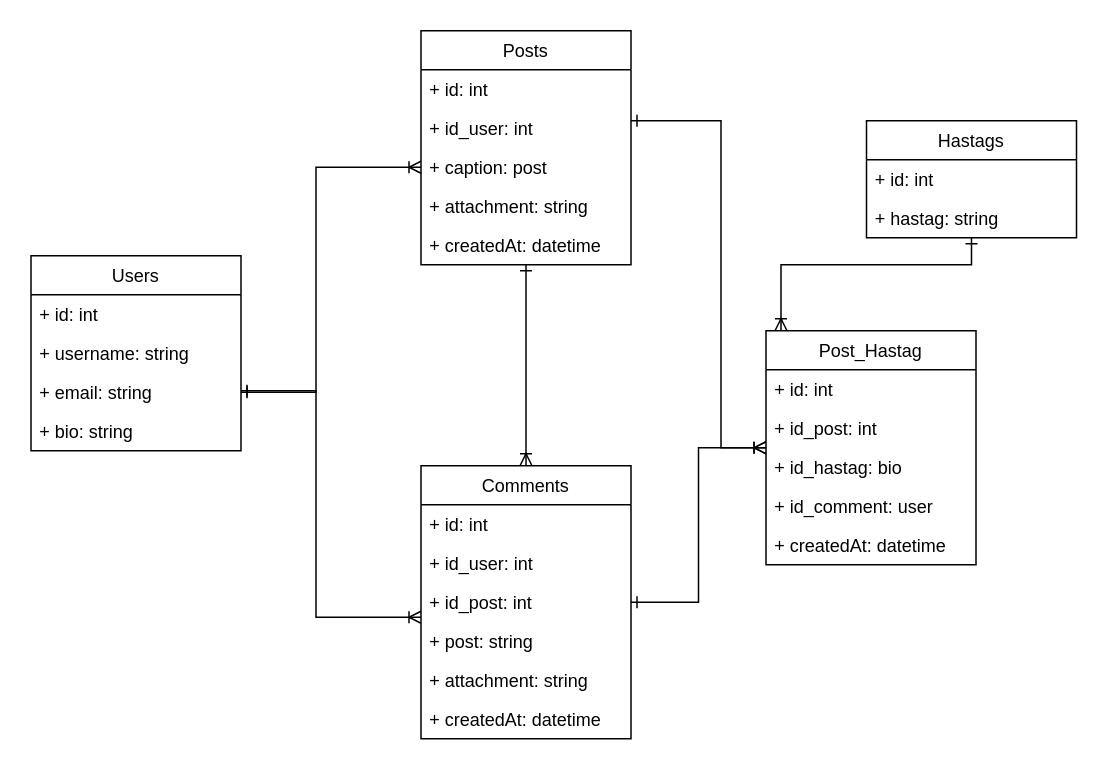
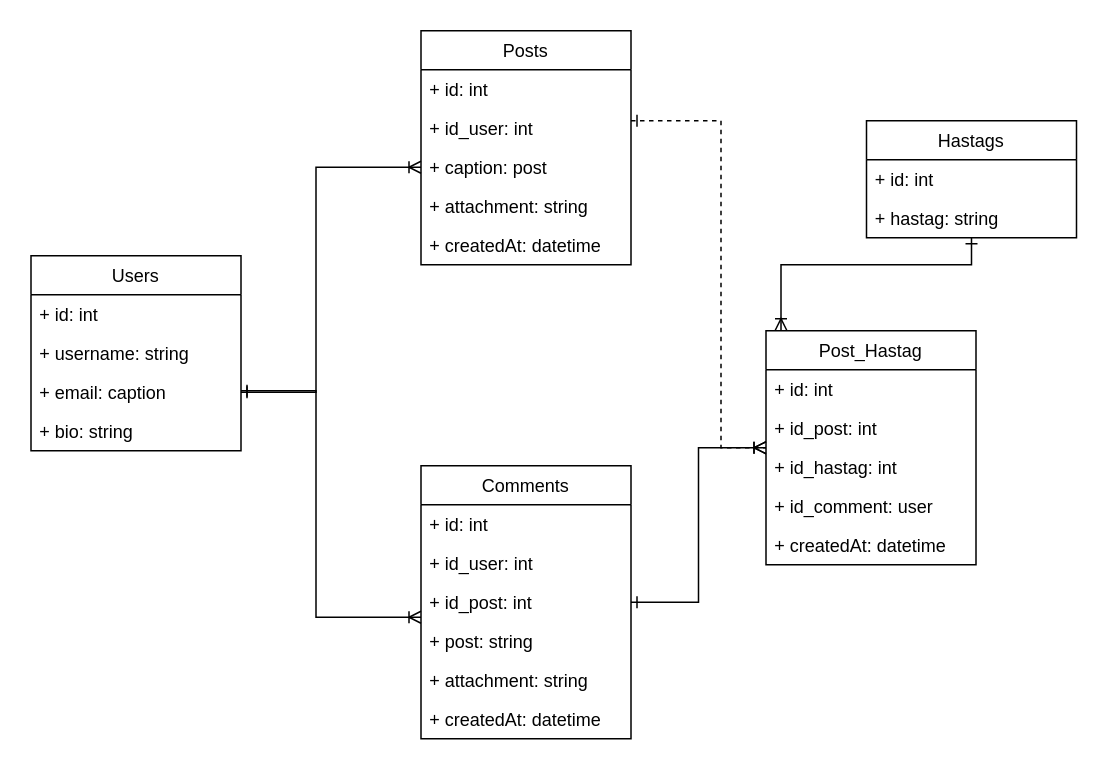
(721, 240) -> (721, 240)
(526, 364) -> none
(101, 393) -> (106, 393)
(843, 468) -> (843, 468)
